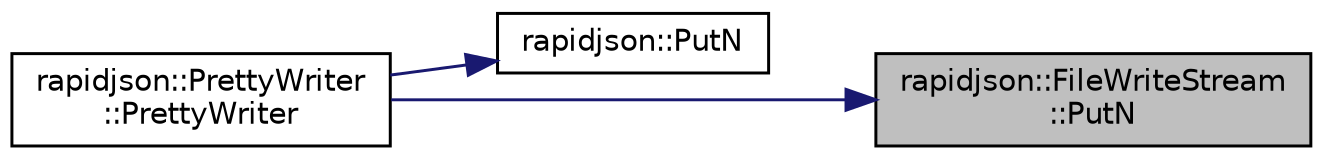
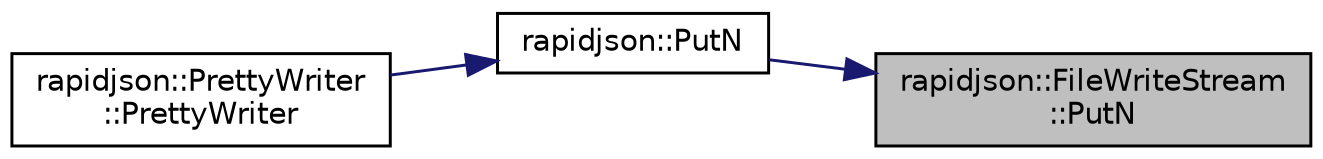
(618, 100) -> (807, 65)
